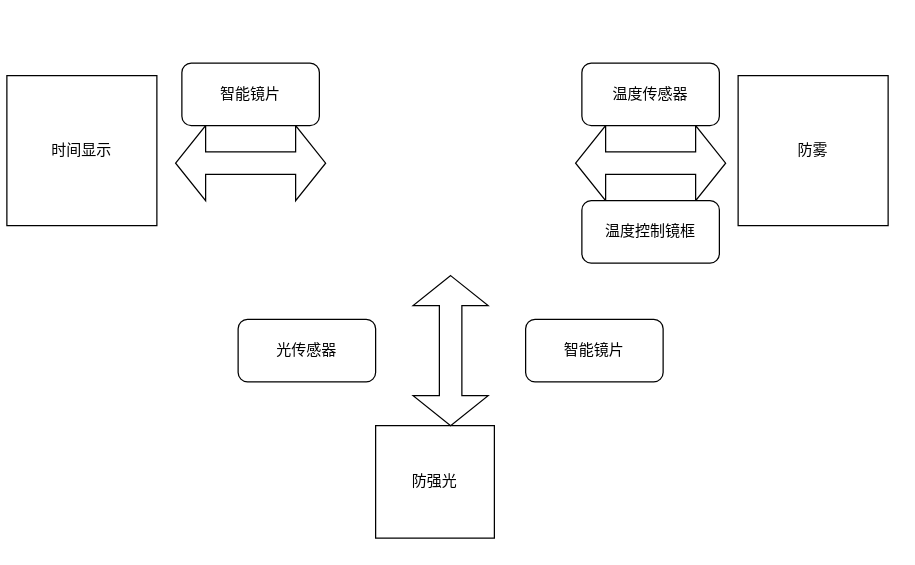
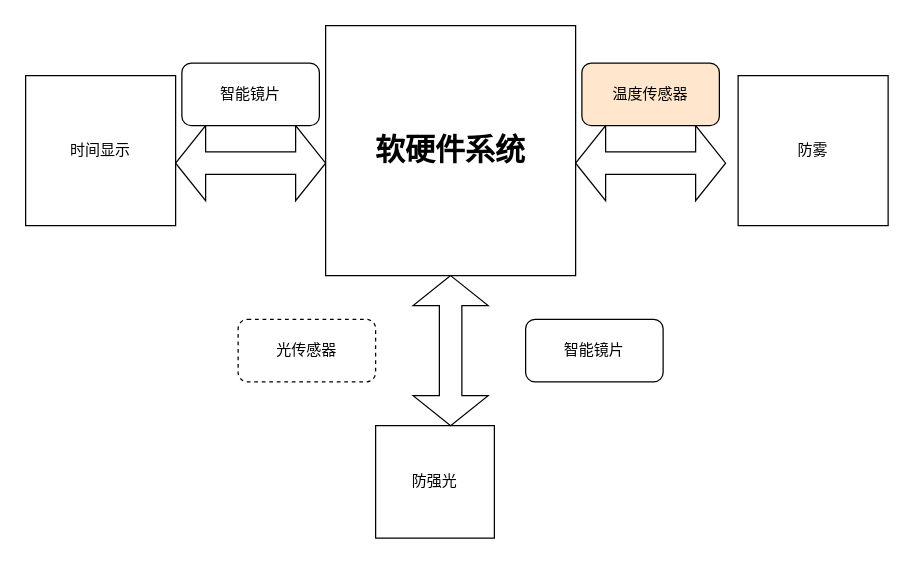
(651, 94) -> (651, 94)
(82, 151) -> (101, 151)
none -> (451, 151)
(651, 232) -> none
(307, 351) -> (307, 351)
